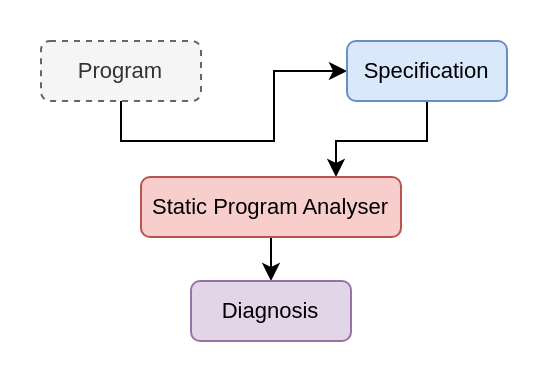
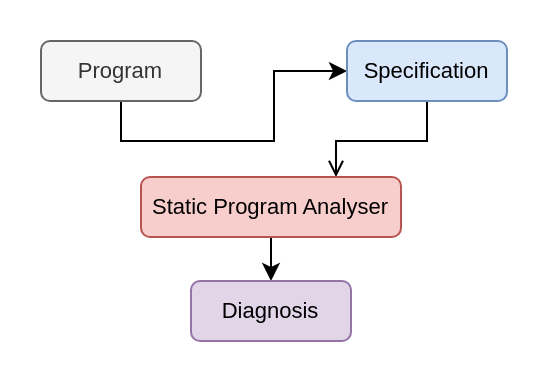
(121, 71) -> (121, 71)
(336, 162) -> (336, 165)
